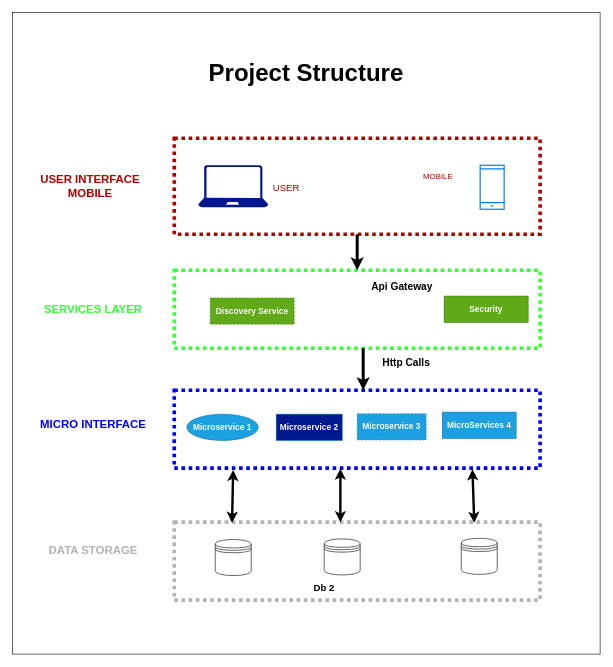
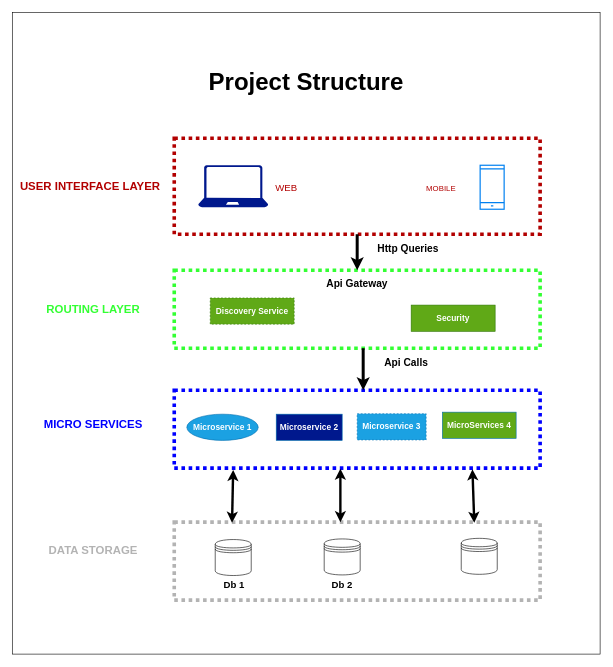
(306, 72) -> (306, 81)
(438, 176) -> (441, 188)
(90, 186) -> (90, 186)
(287, 188) -> (287, 188)
none -> (408, 249)
(402, 287) -> (357, 284)
(93, 309) -> (93, 309)
(486, 309) -> (453, 318)
(407, 363) -> (407, 363)
(93, 425) -> (93, 425)
(479, 425) -> (479, 425)
none -> (234, 585)
(324, 588) -> (342, 585)
